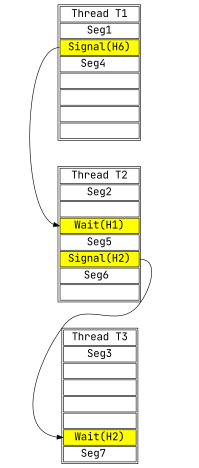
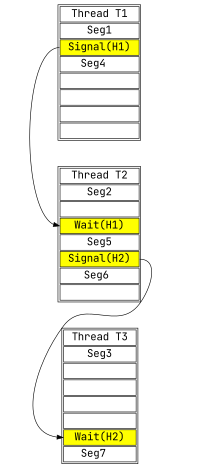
(100, 47) -> (100, 47)
